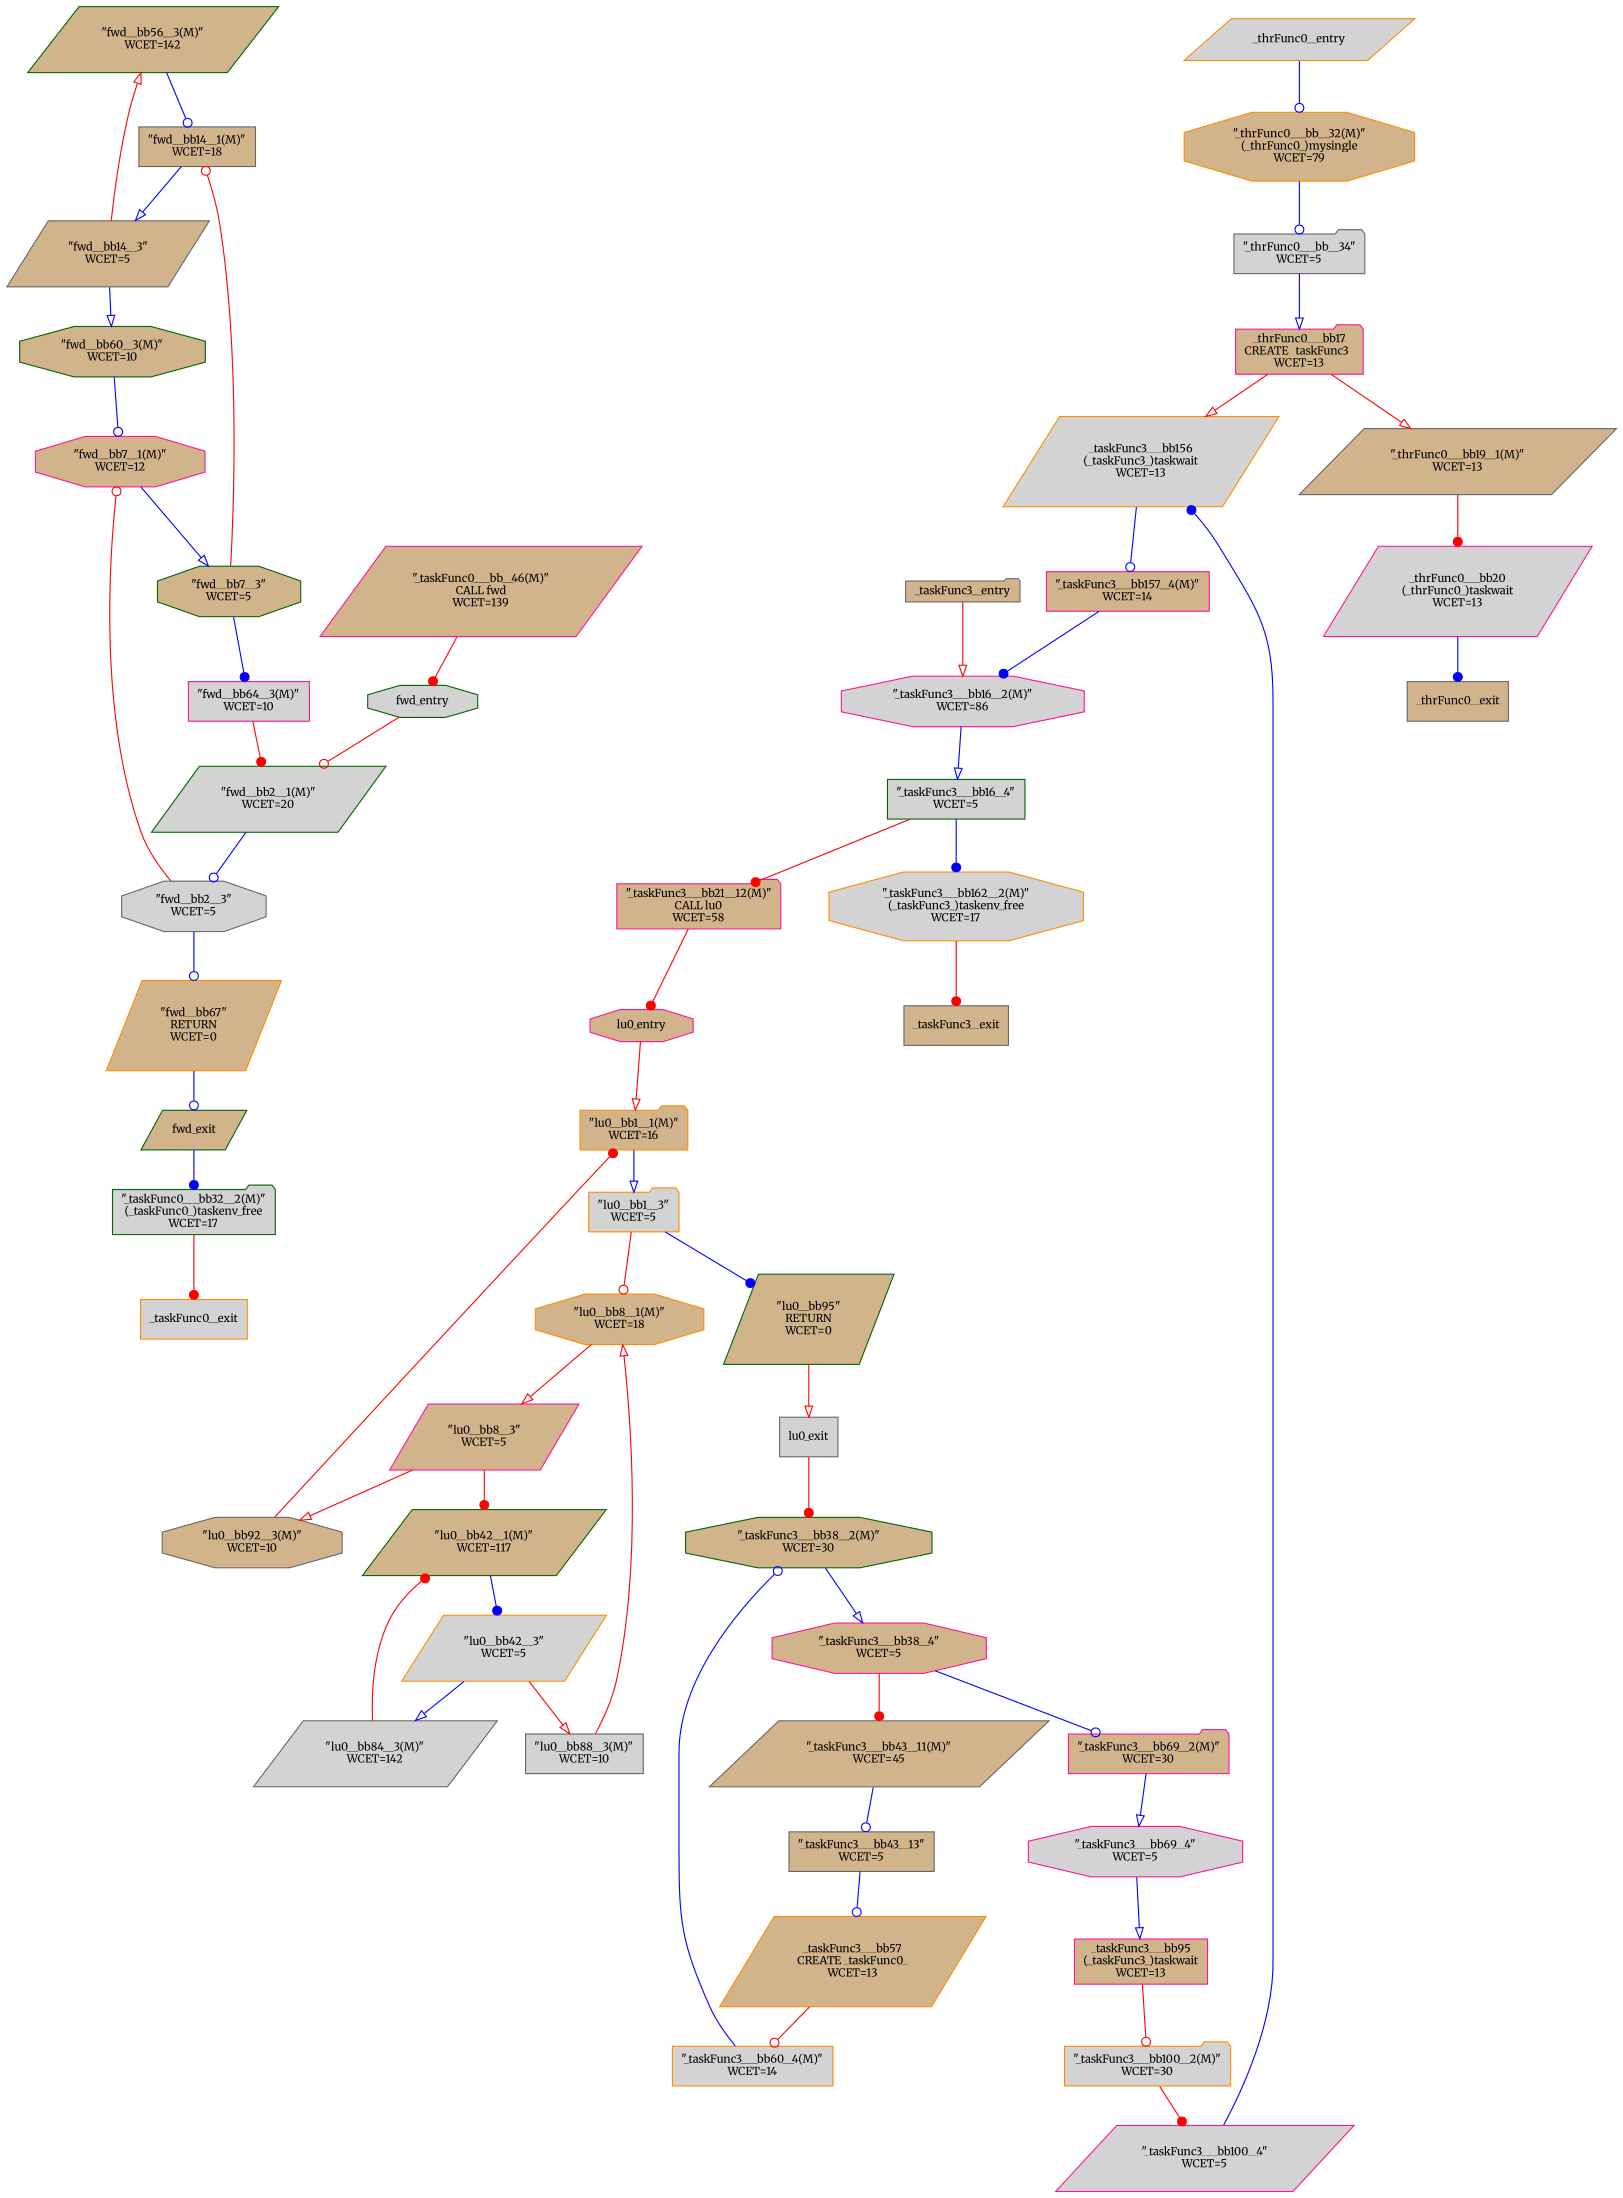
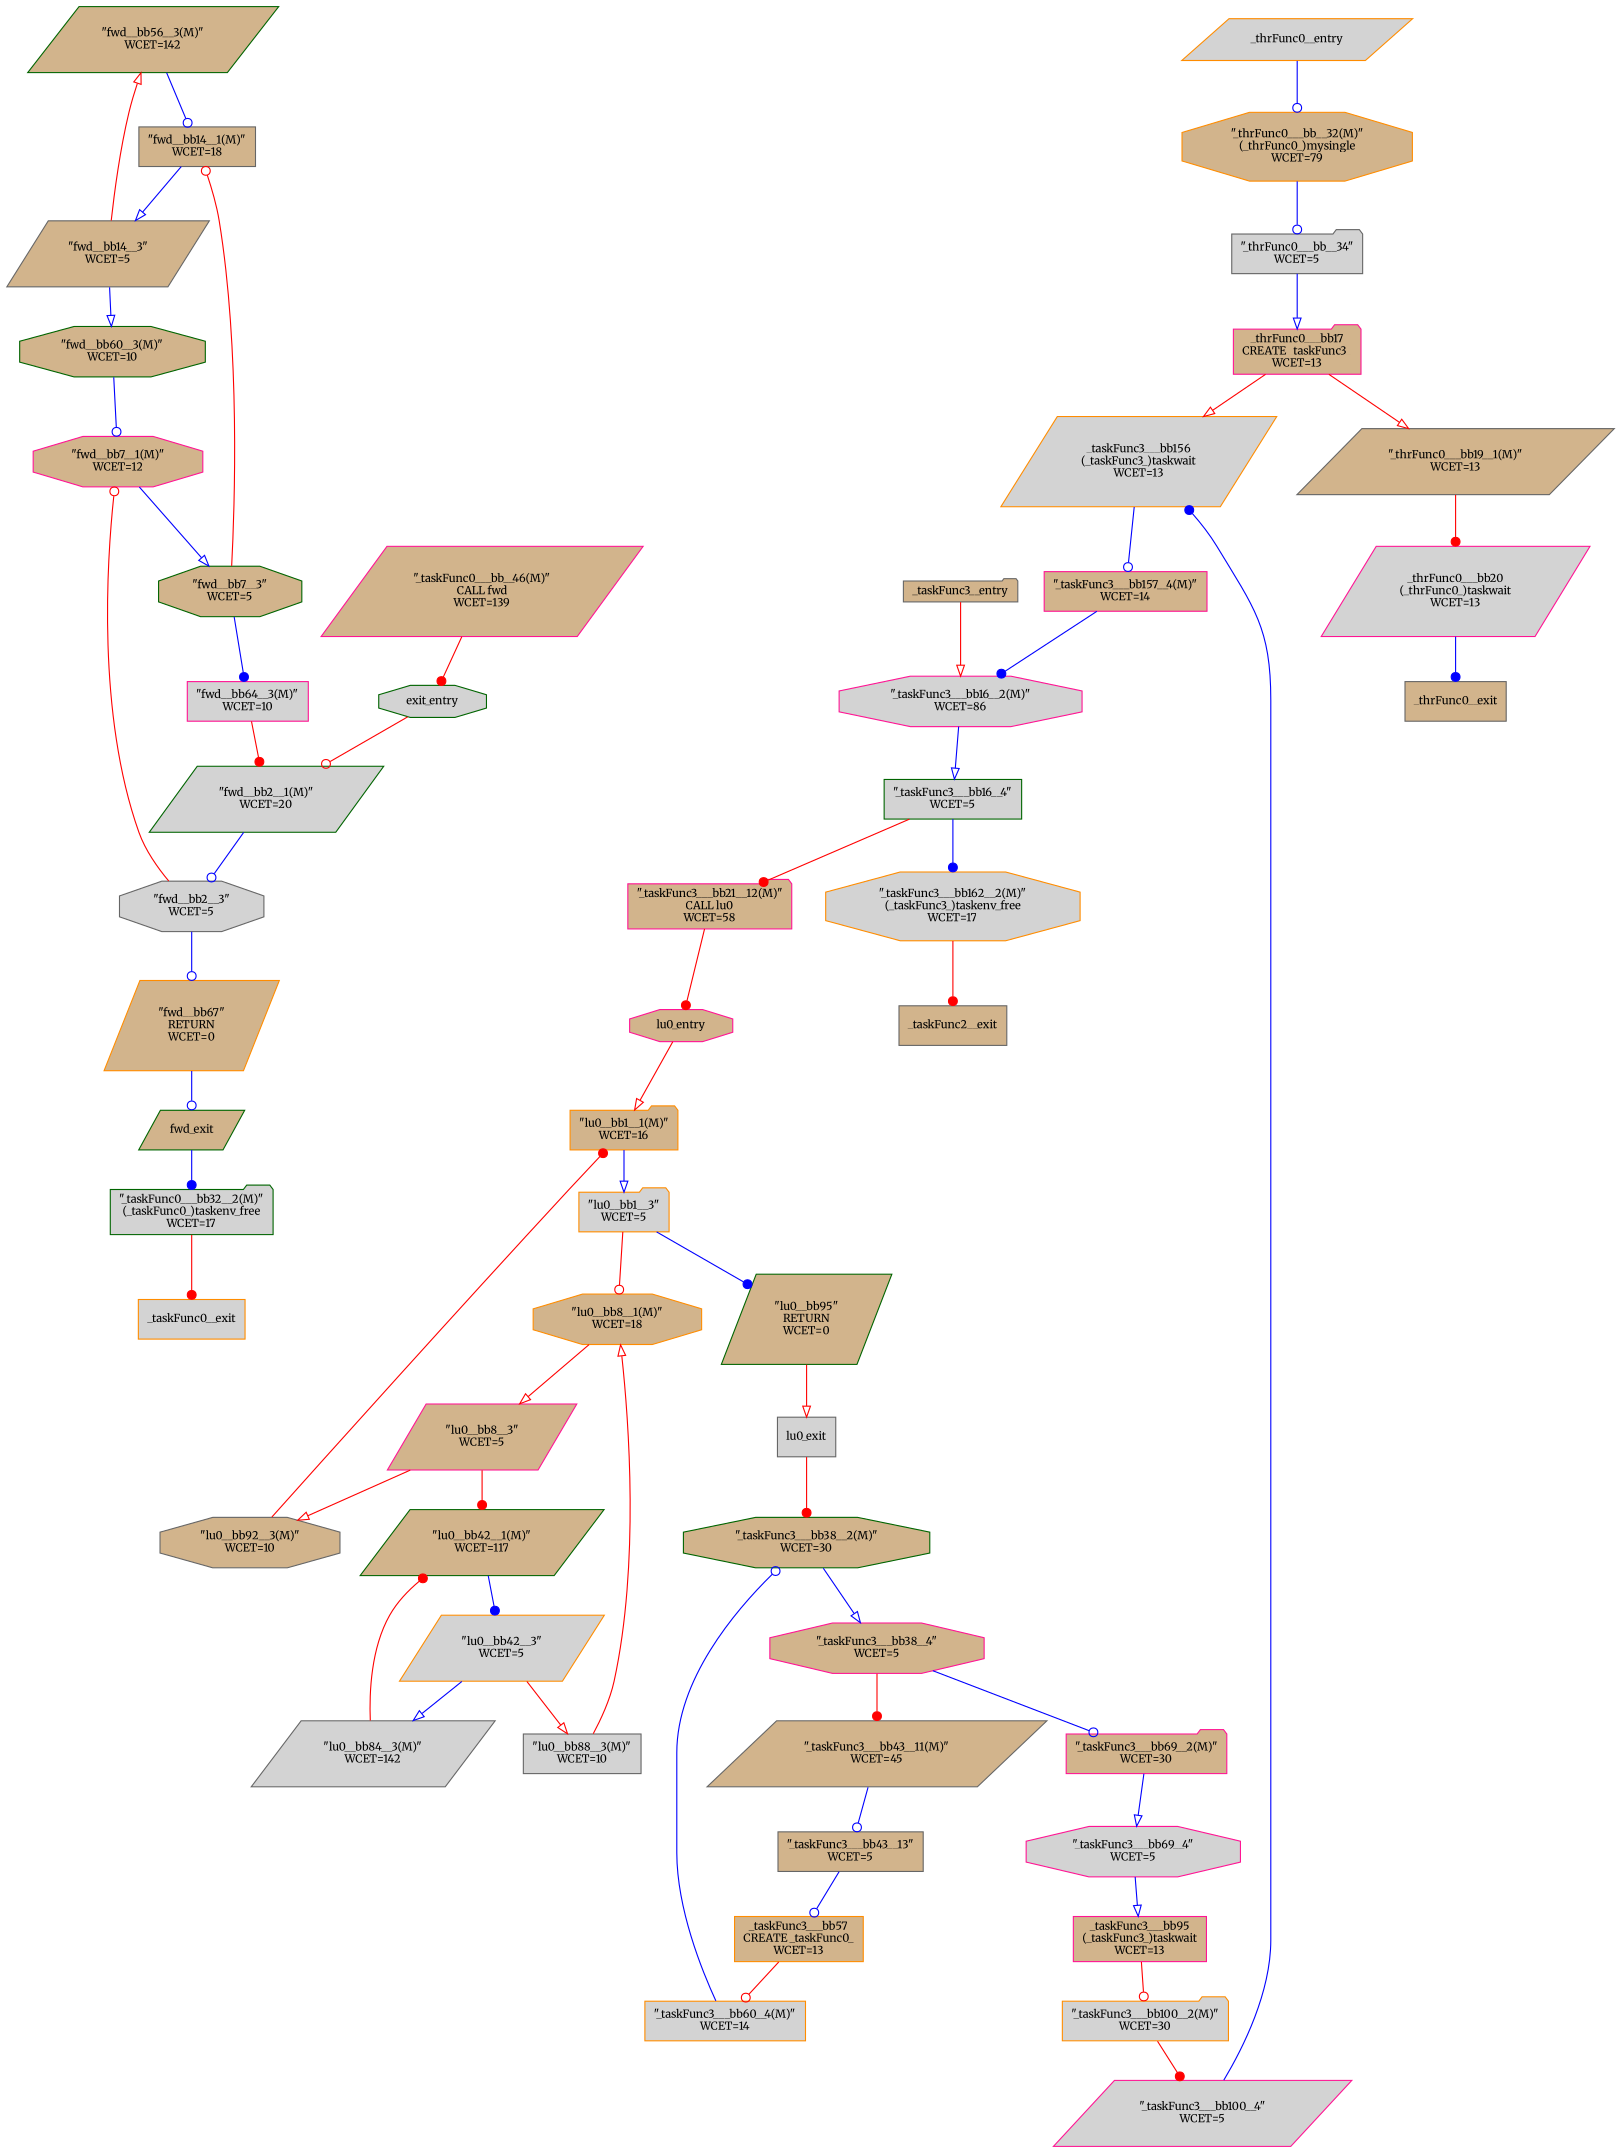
(423, 701) -> (433, 701)
(956, 1026) -> (953, 1026)
(853, 1962) -> (799, 1939)
